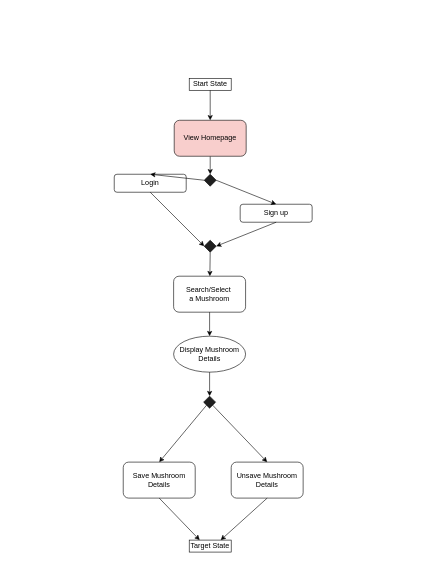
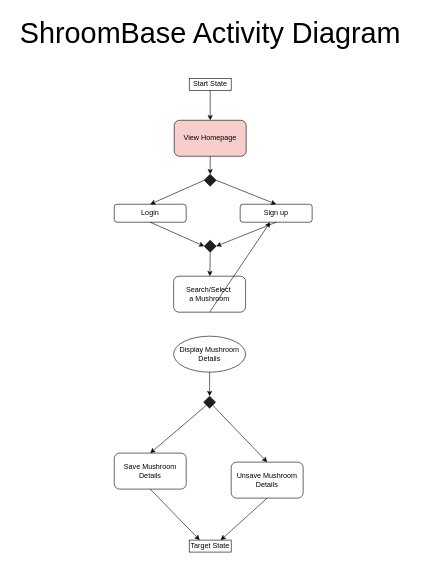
none -> (210, 33)
(150, 183) -> (150, 213)
(210, 322) -> (238, 270)
(159, 480) -> (150, 471)
